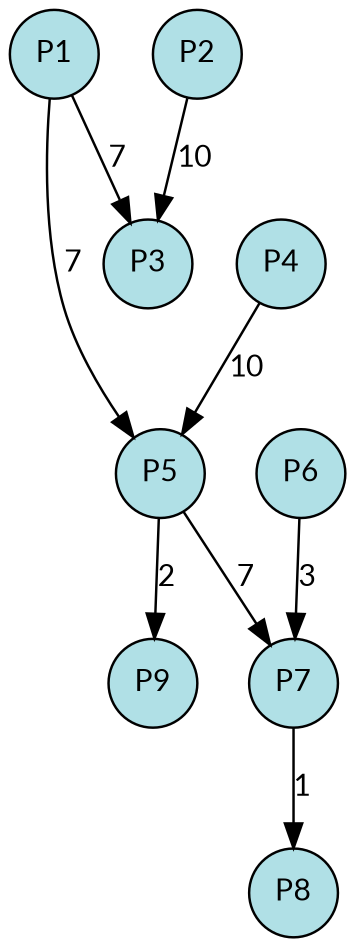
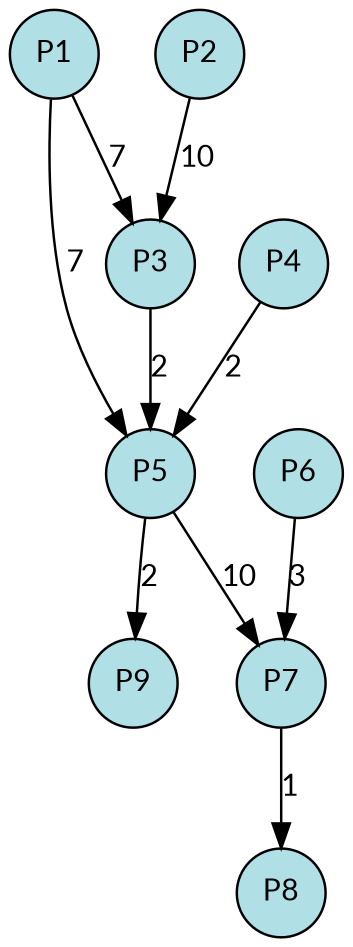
none -> (150, 356)
(247, 369) -> (233, 369)
(245, 578) -> (239, 578)
